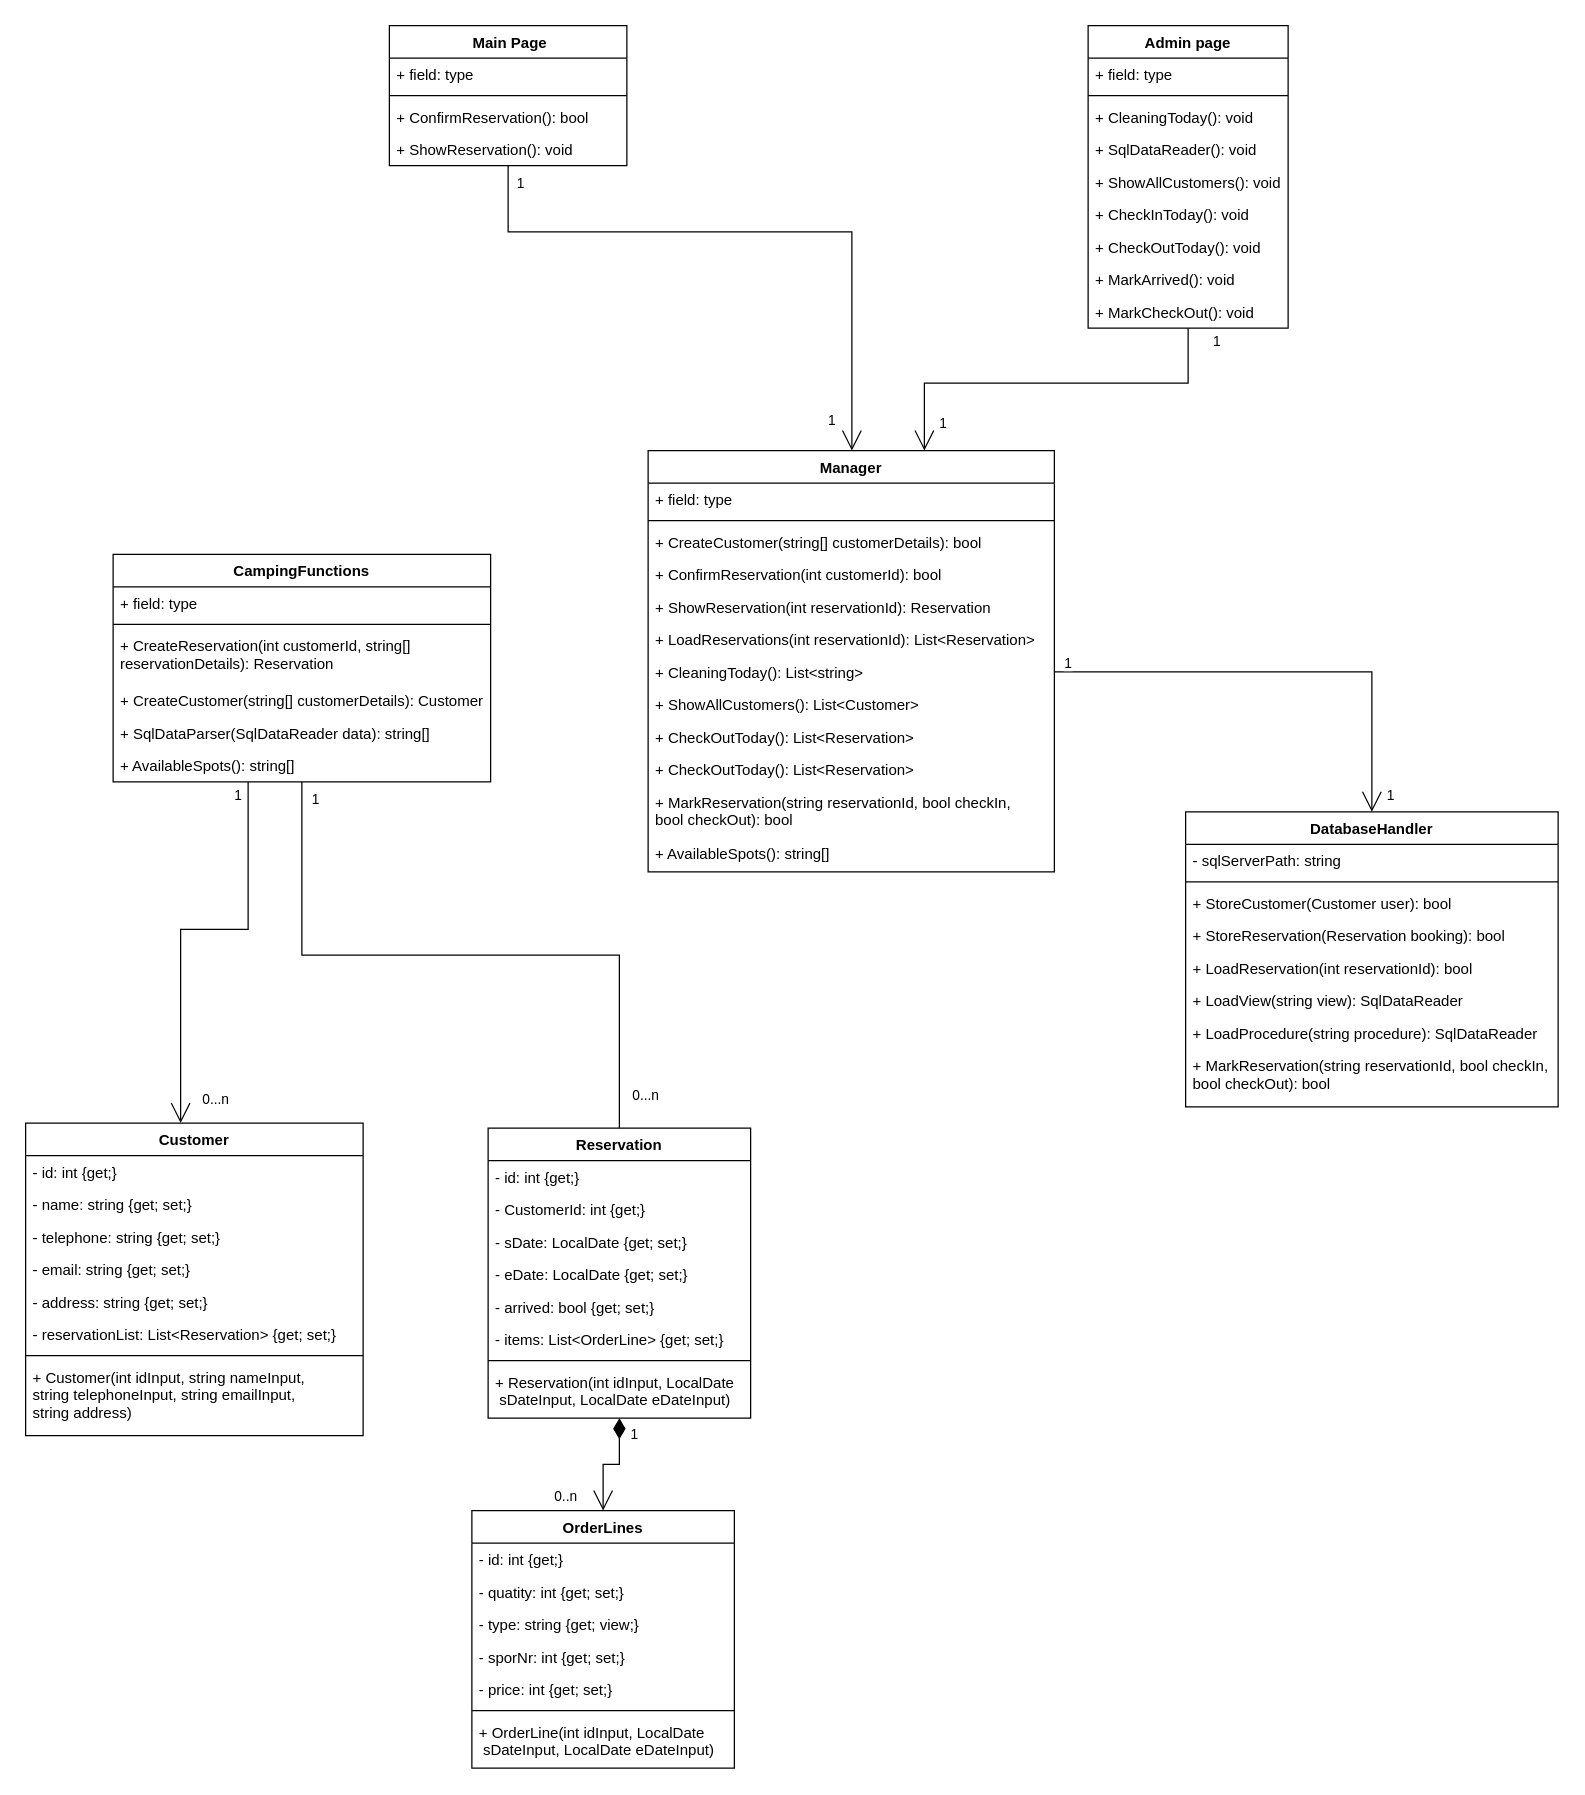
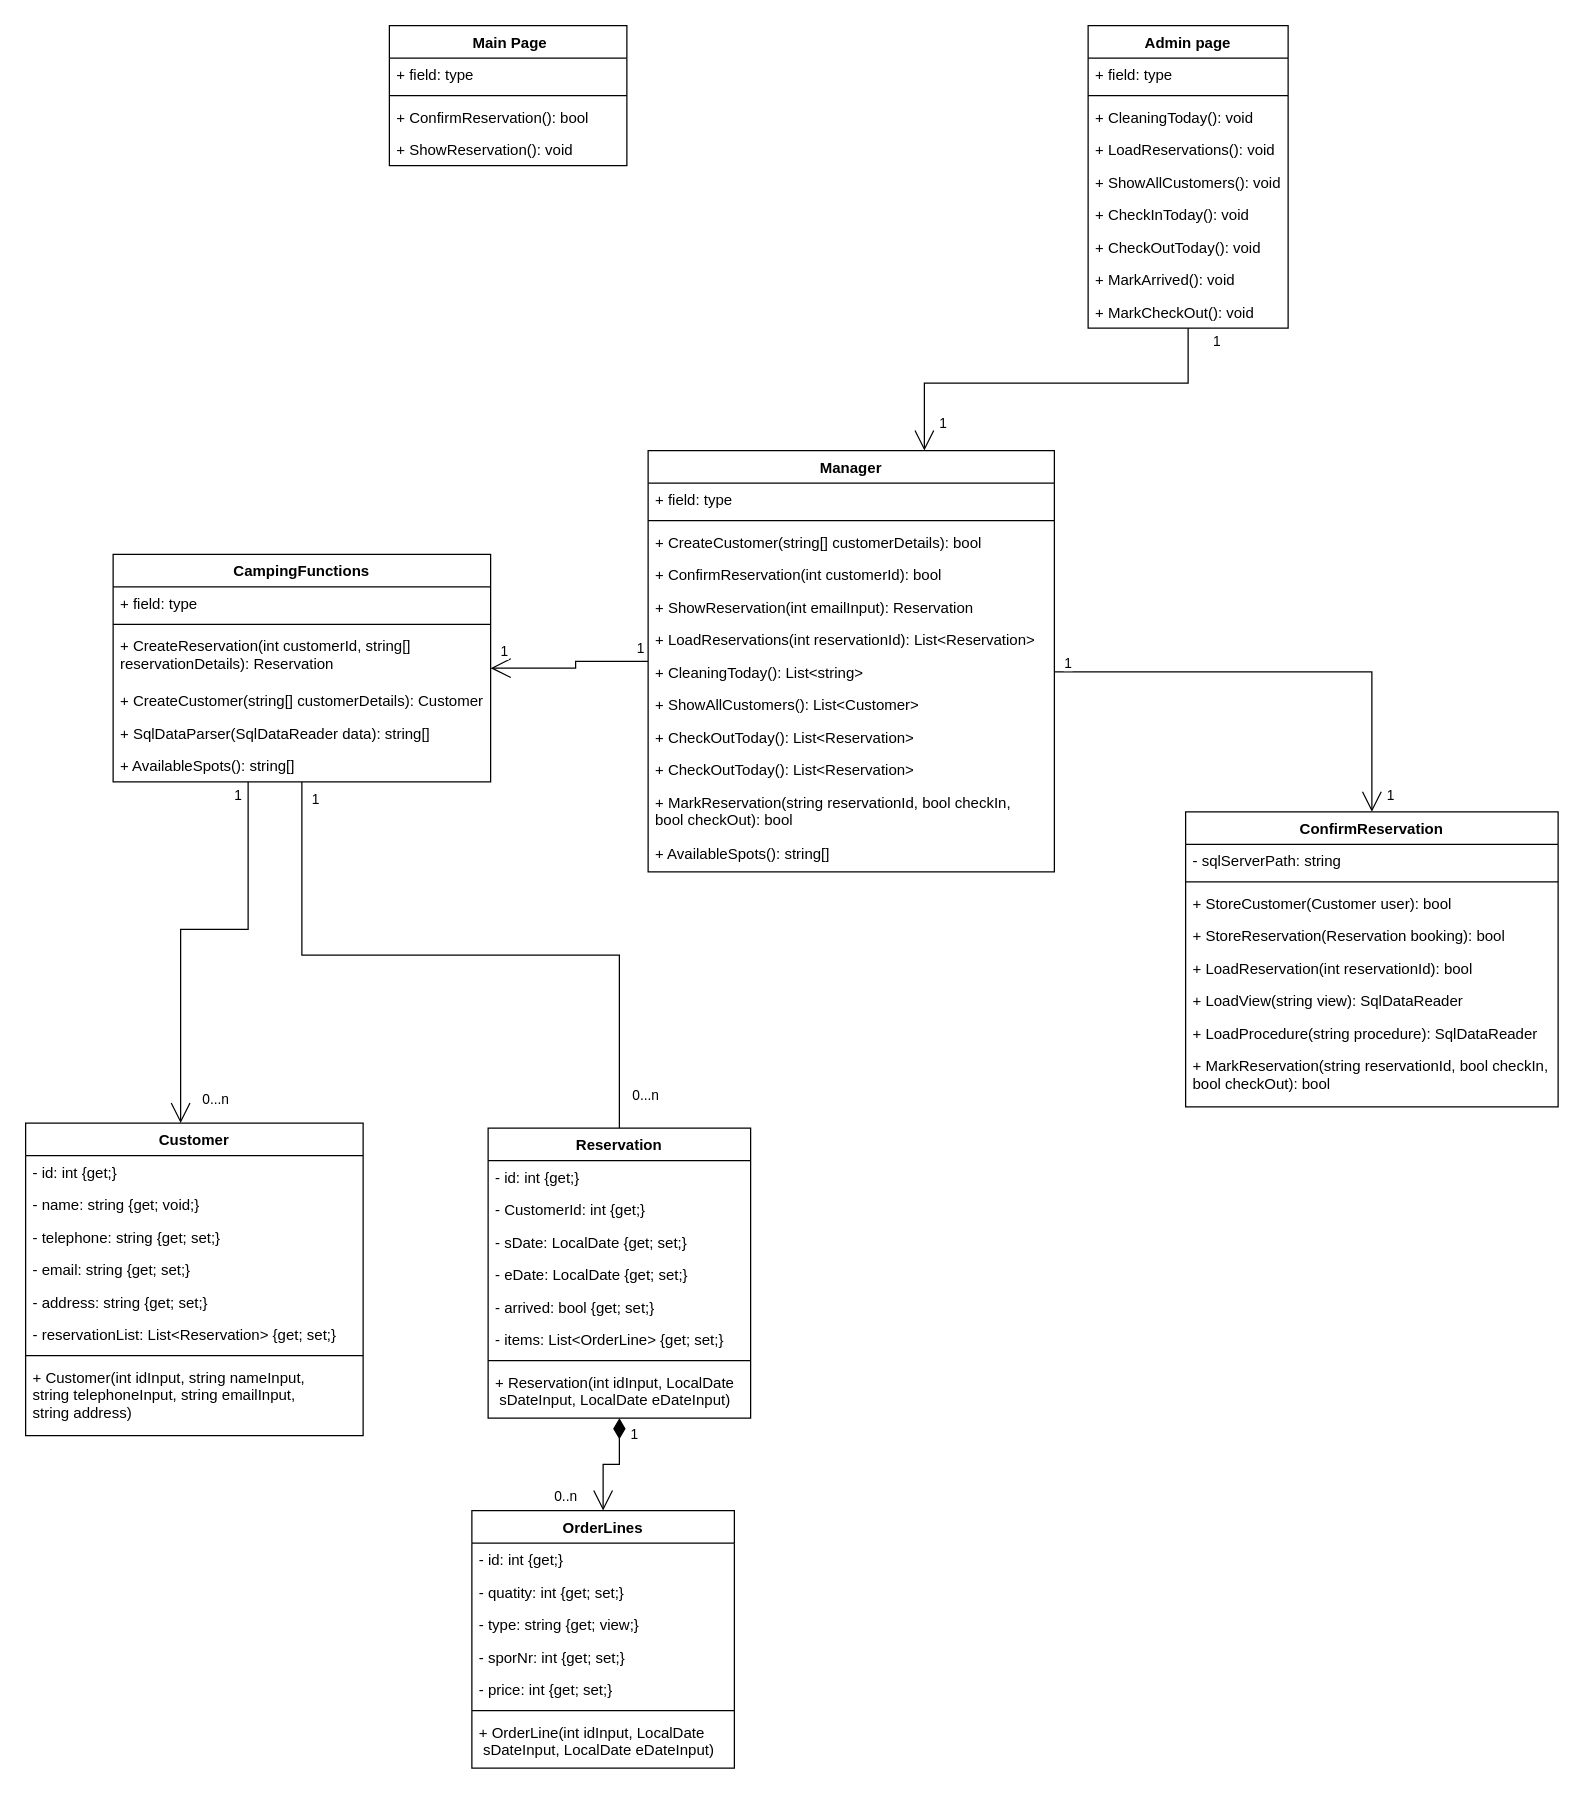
(1182, 150) -> (1194, 150)
(756, 232) -> none
(845, 608) -> (831, 608)
none -> (573, 668)
(1371, 829) -> (1371, 829)
(126, 1205) -> (128, 1205)
